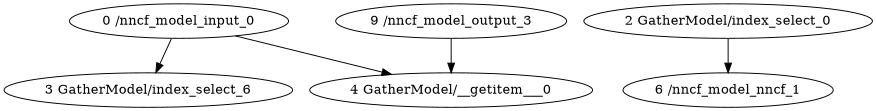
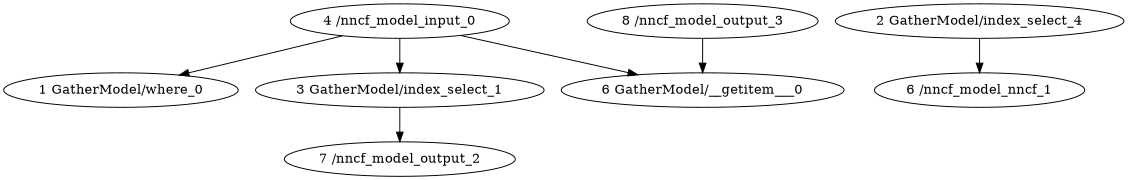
(179, 21) -> (400, 21)
(451, 21) -> (703, 21)
(728, 21) -> (980, 21)
none -> (121, 90)
(148, 90) -> (400, 90)
(451, 90) -> (703, 90)
none -> (400, 159)
